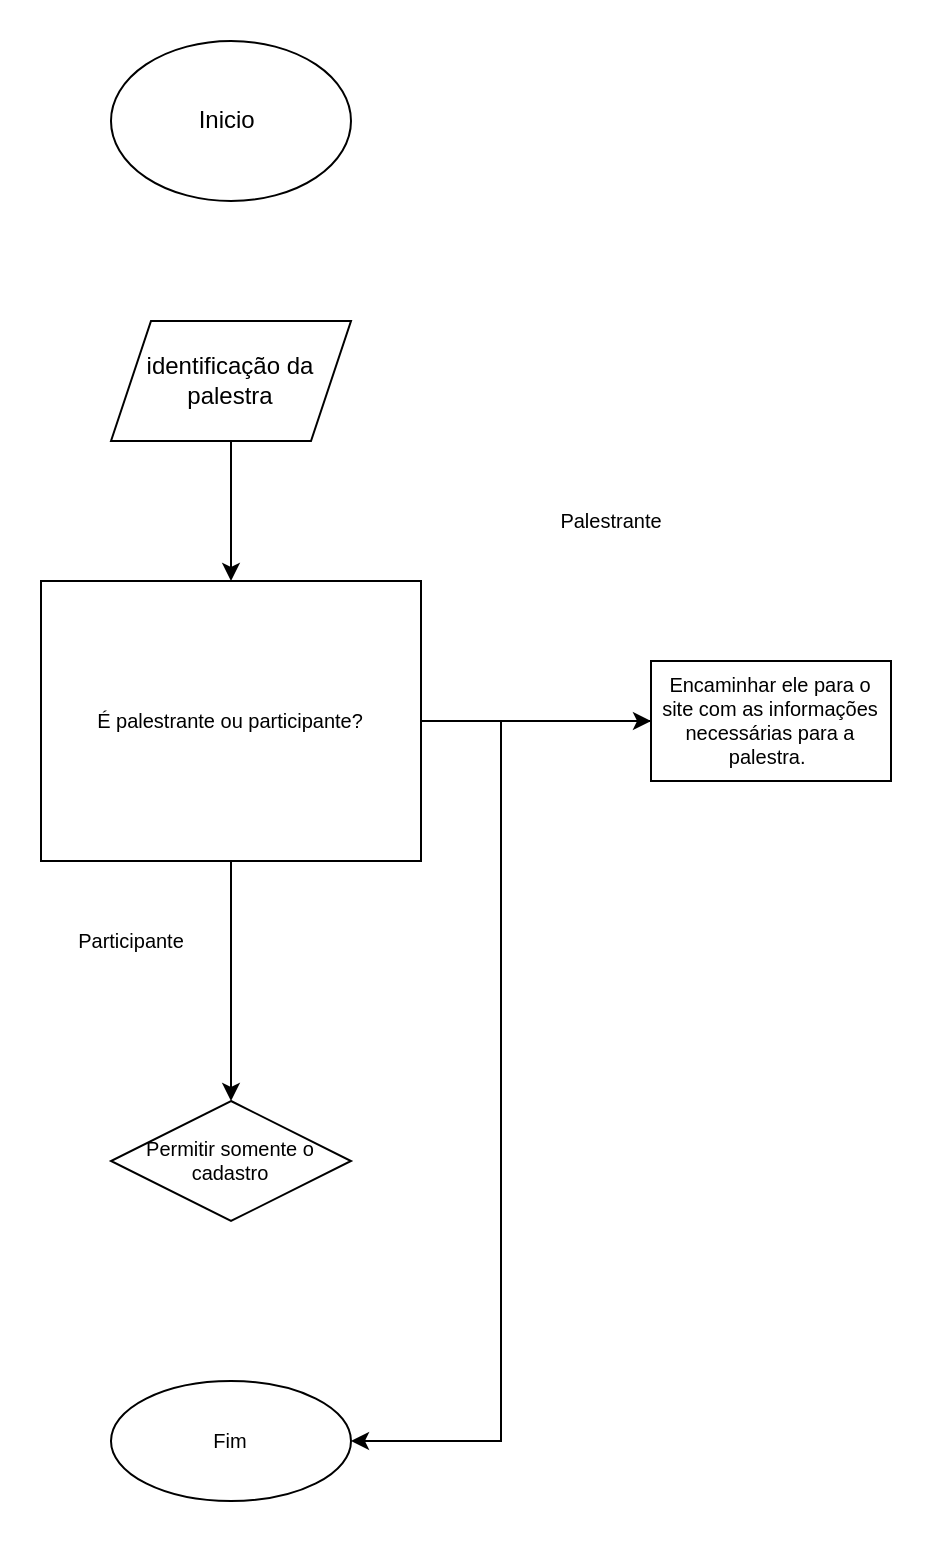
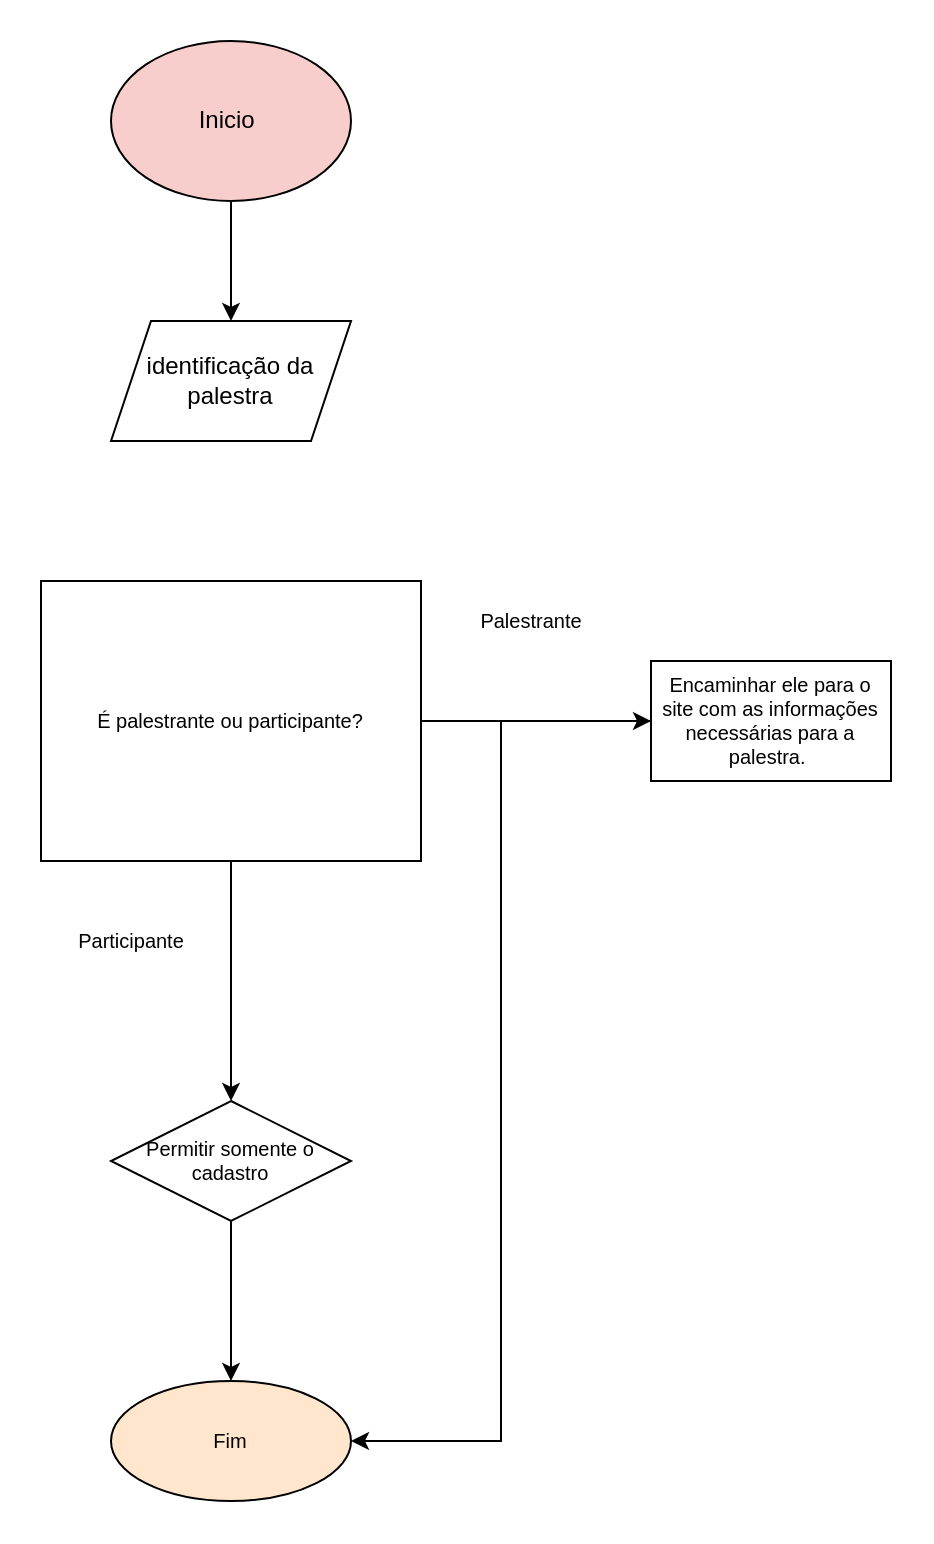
(231, 121) -> (231, 121)
none -> (231, 254)
(231, 504) -> none
(611, 521) -> (531, 621)
none -> (231, 1294)
(231, 1441) -> (231, 1441)
